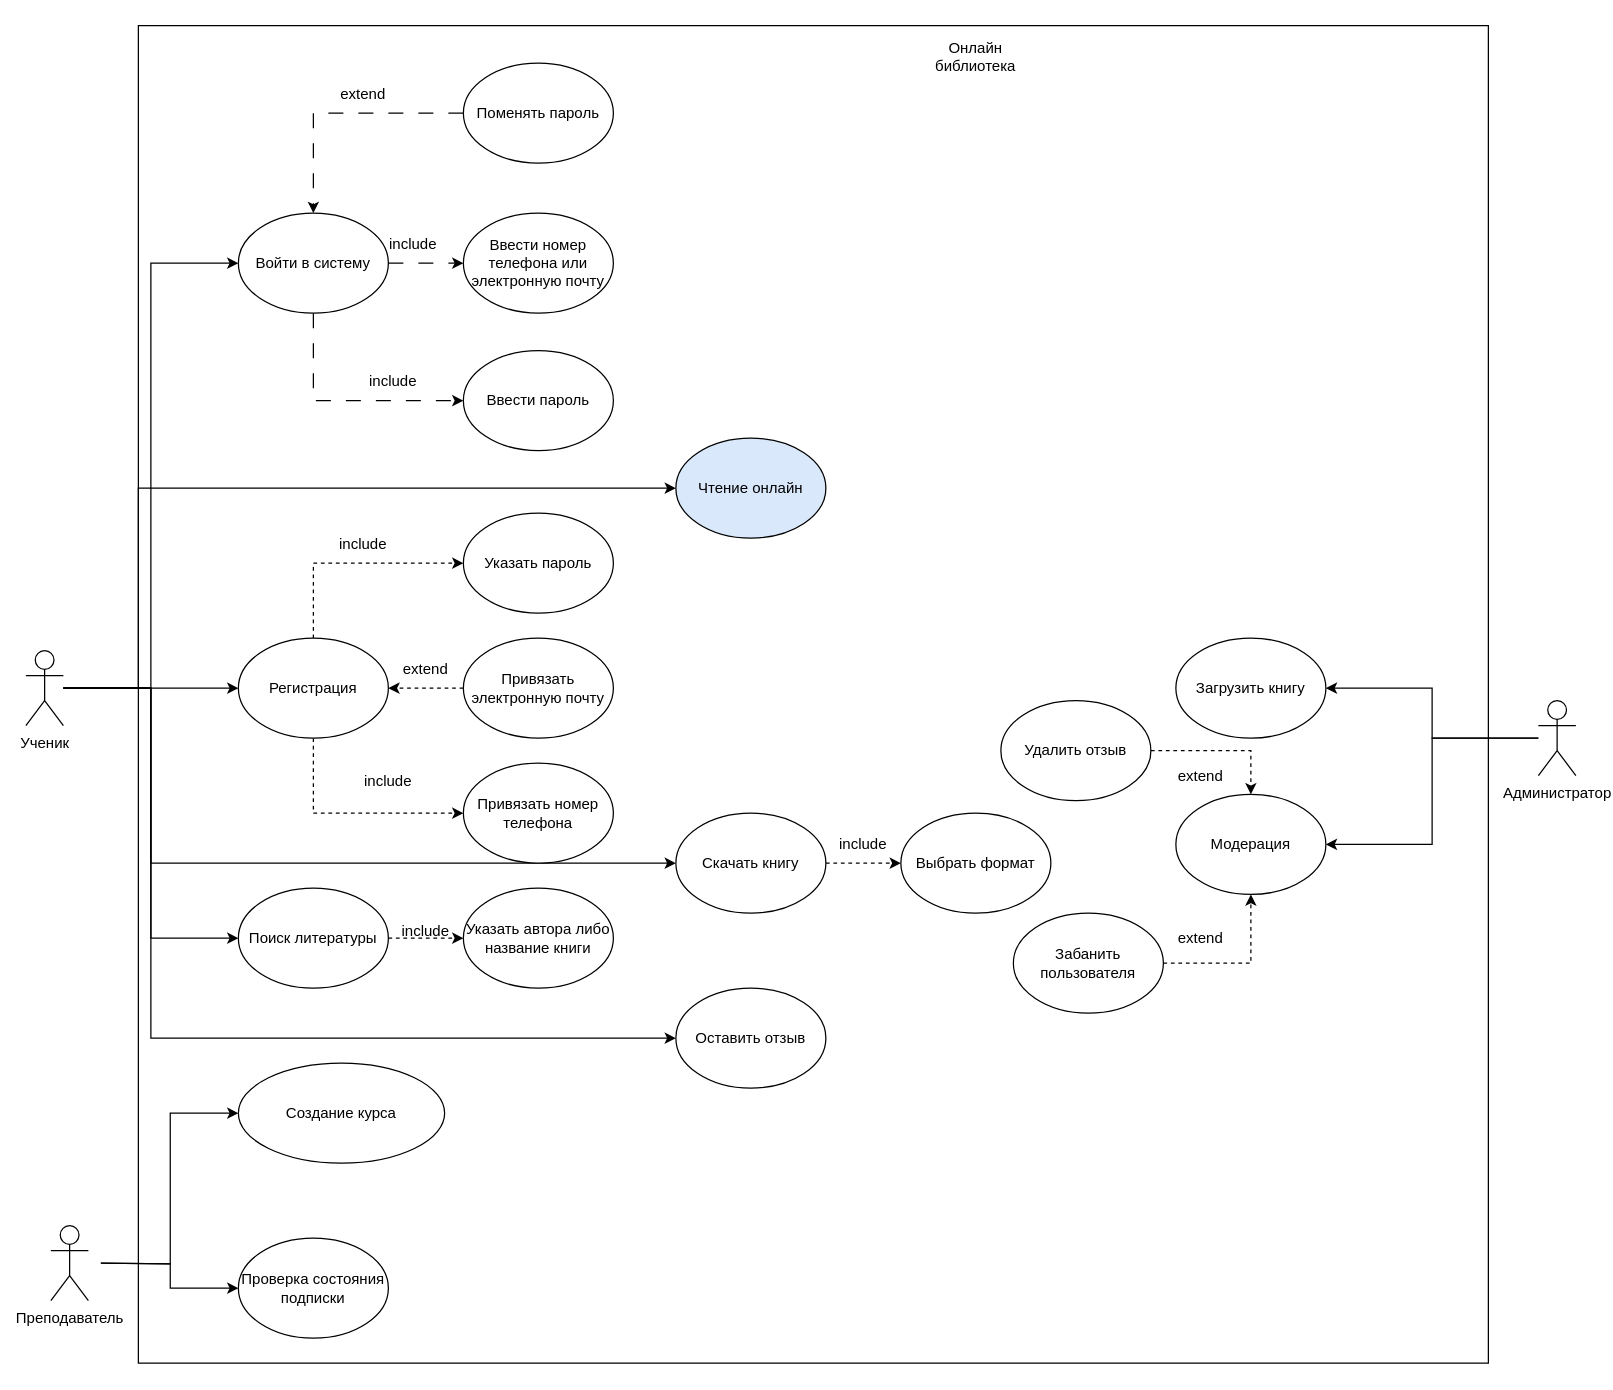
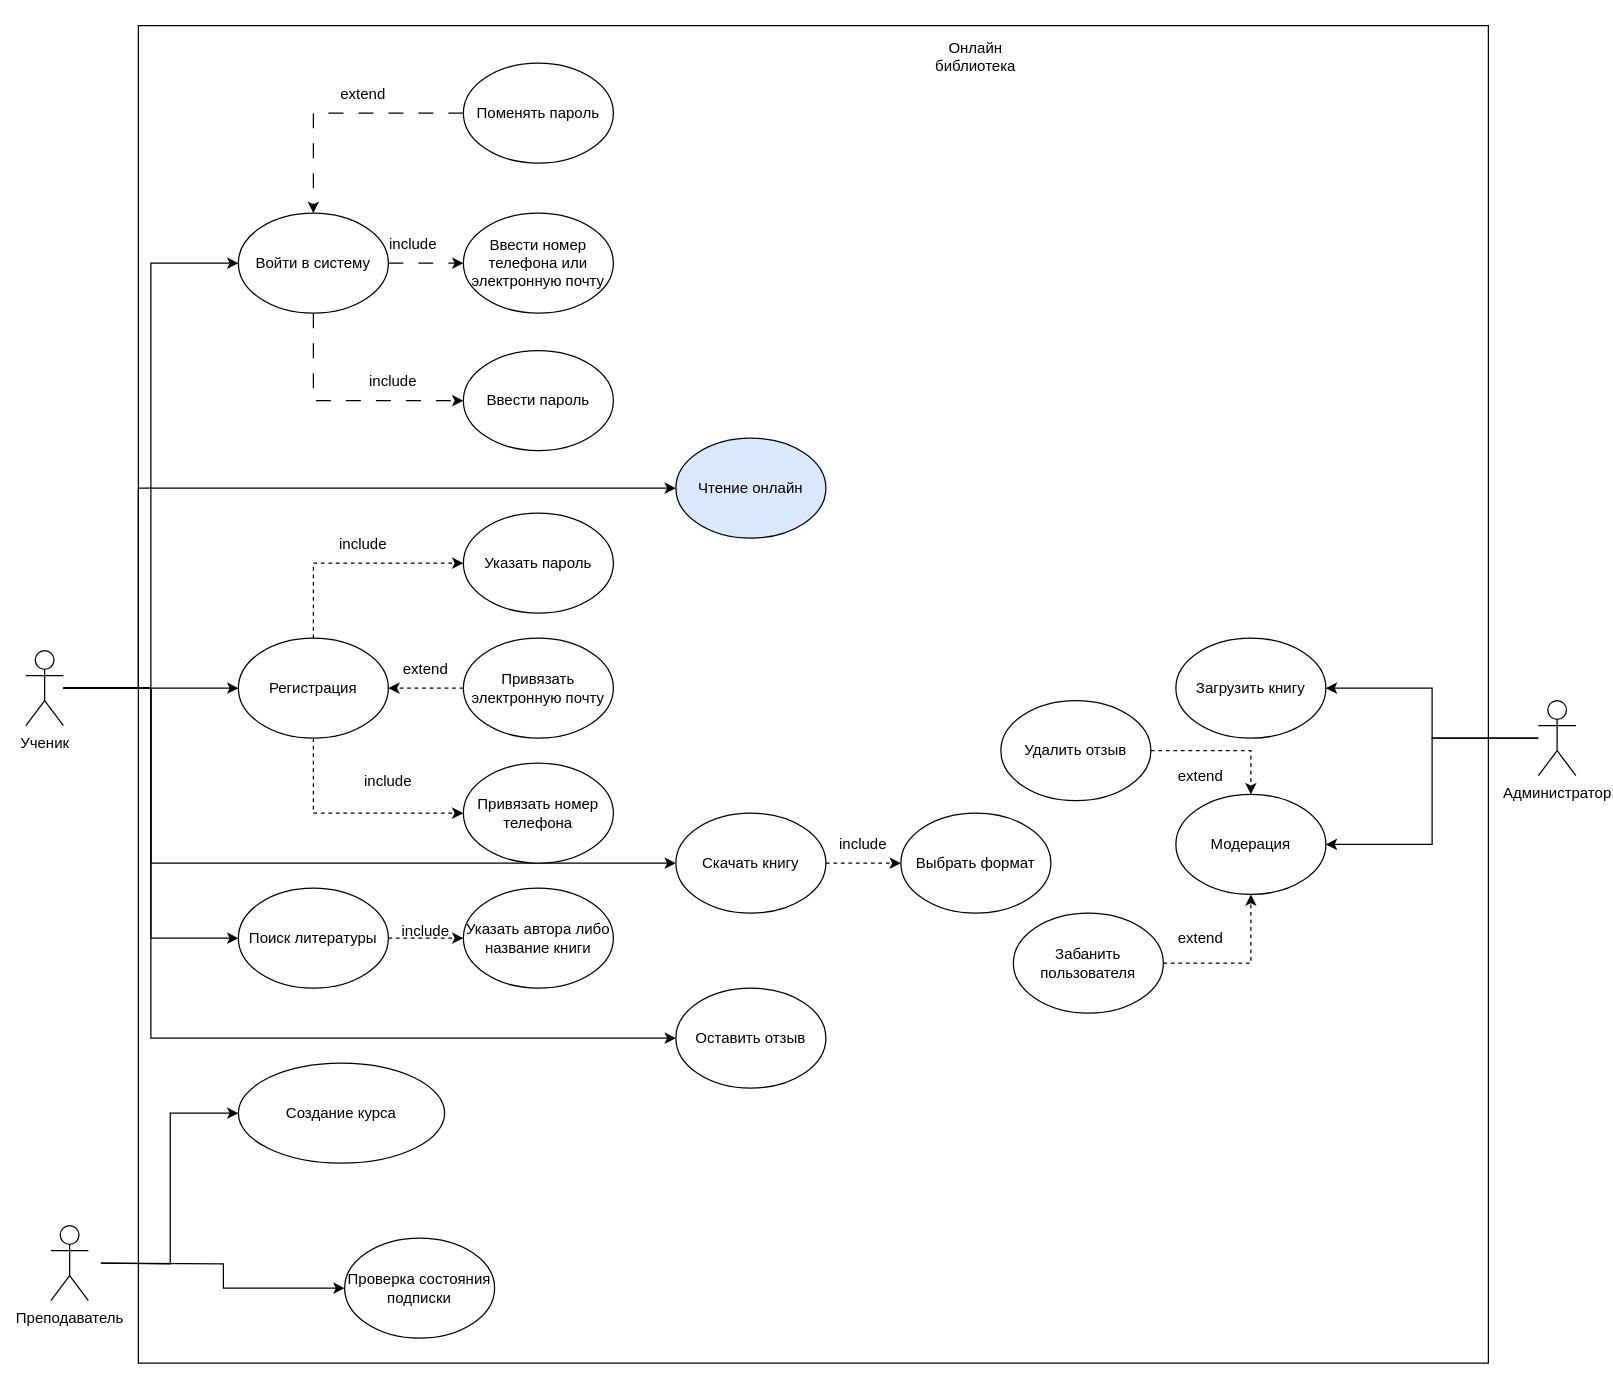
(313, 1288) -> (419, 1288)
